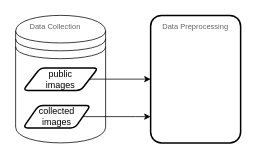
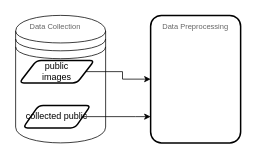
(60, 79) -> (57, 72)
(57, 117) -> (57, 117)
